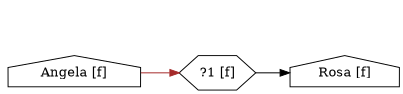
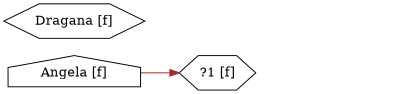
none -> (74, 21)
(345, 73) -> none
